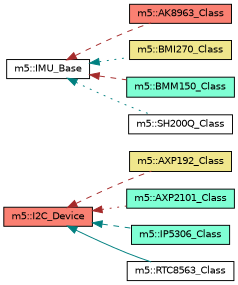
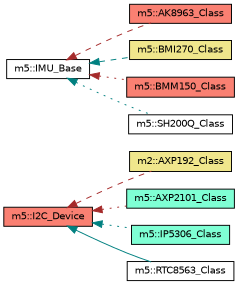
(114, 60) -> (114, 60)
(113, 78) -> (113, 78)
(181, 87) -> (181, 87)
(181, 161) -> (181, 161)
(117, 226) -> (117, 226)
